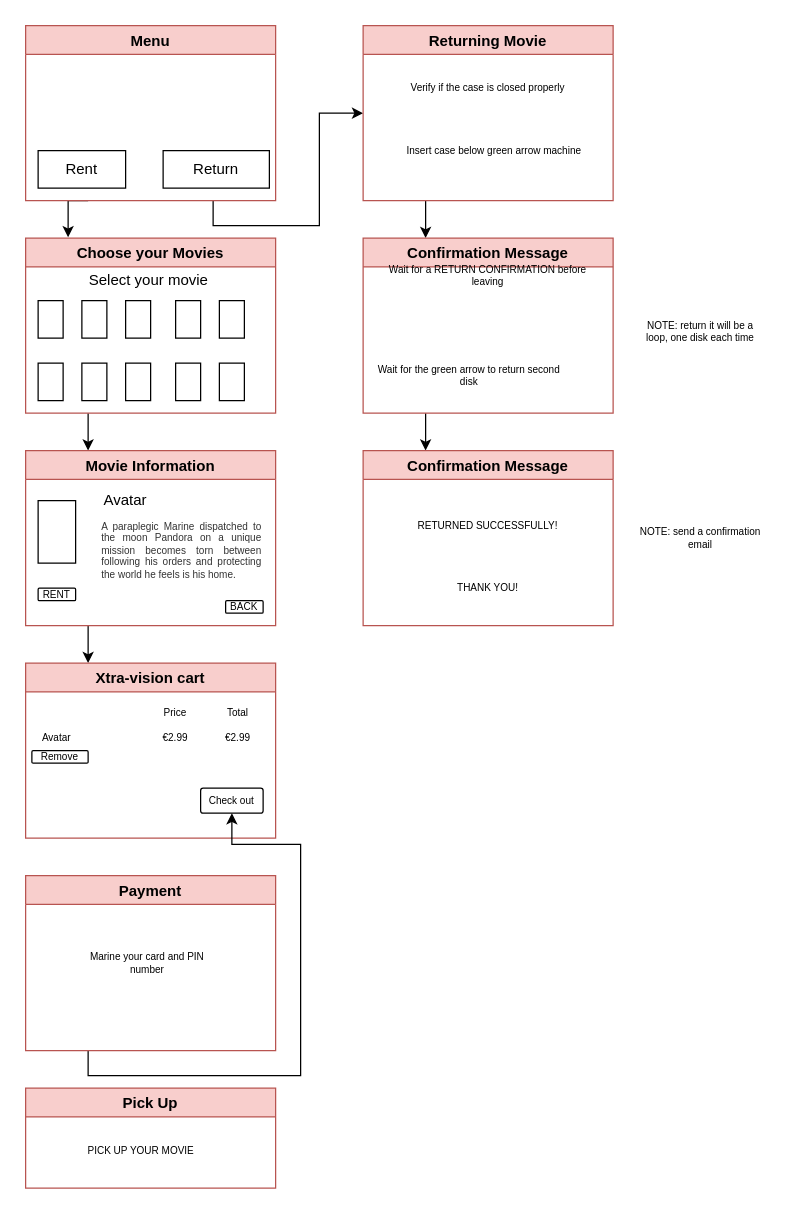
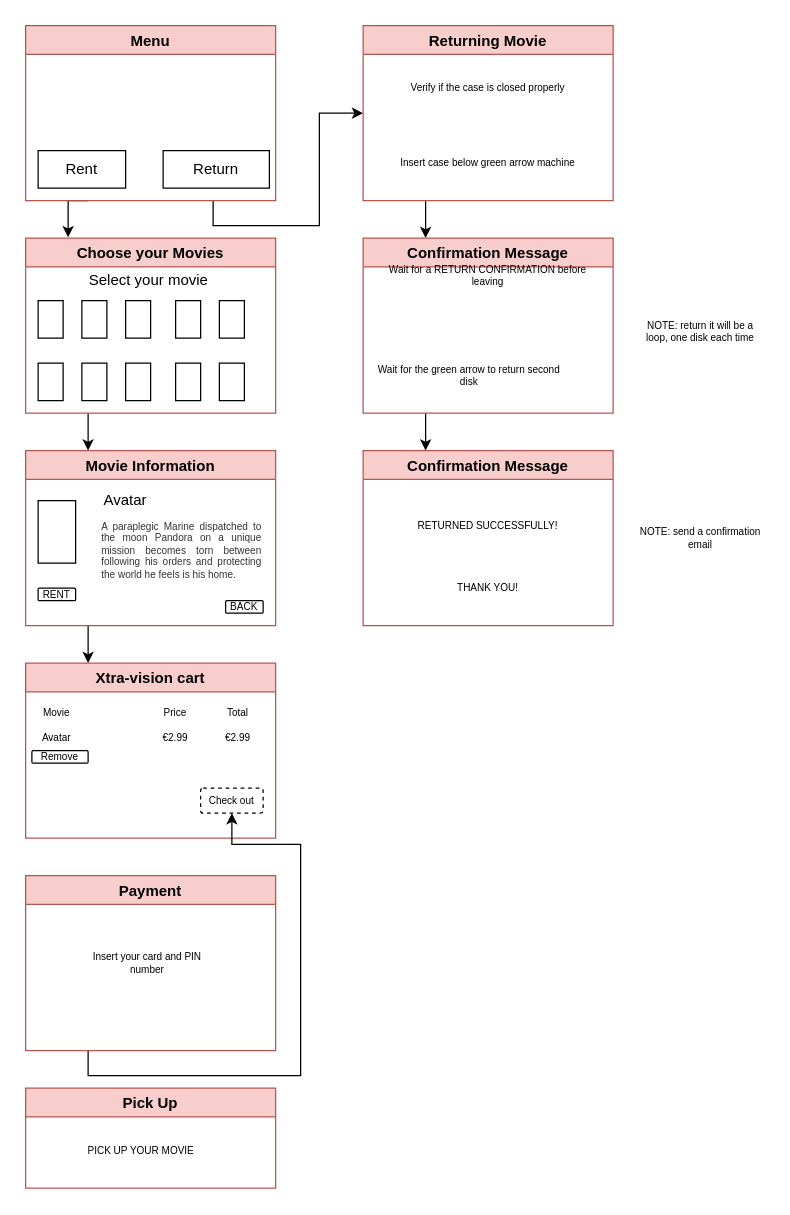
(494, 151) -> (488, 163)
none -> (57, 713)
(232, 801) -> (232, 801)
(148, 963) -> (148, 963)
